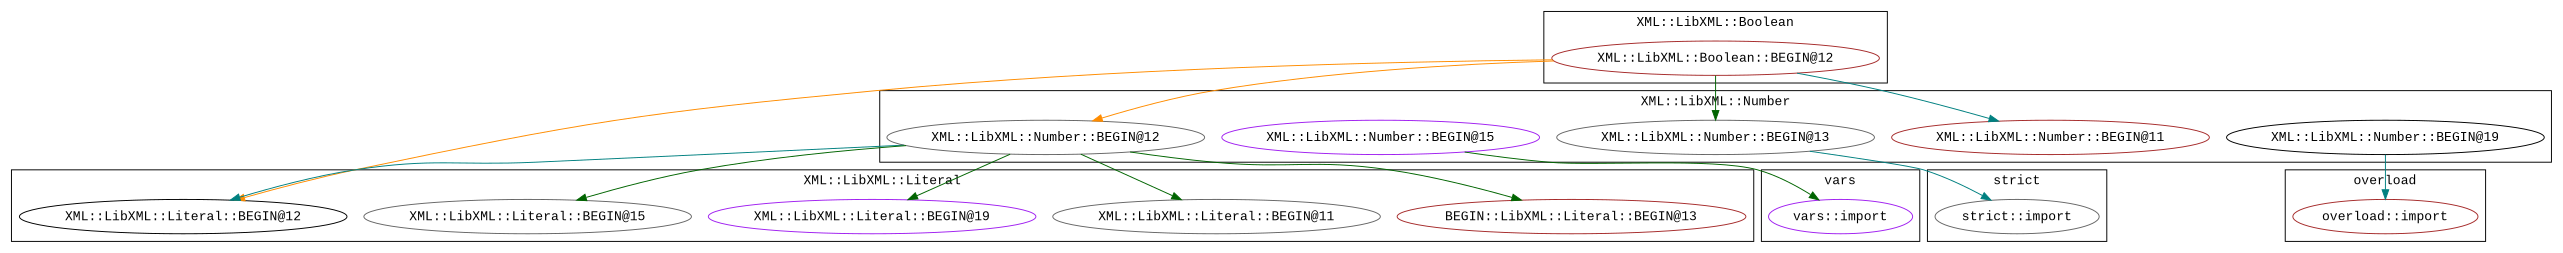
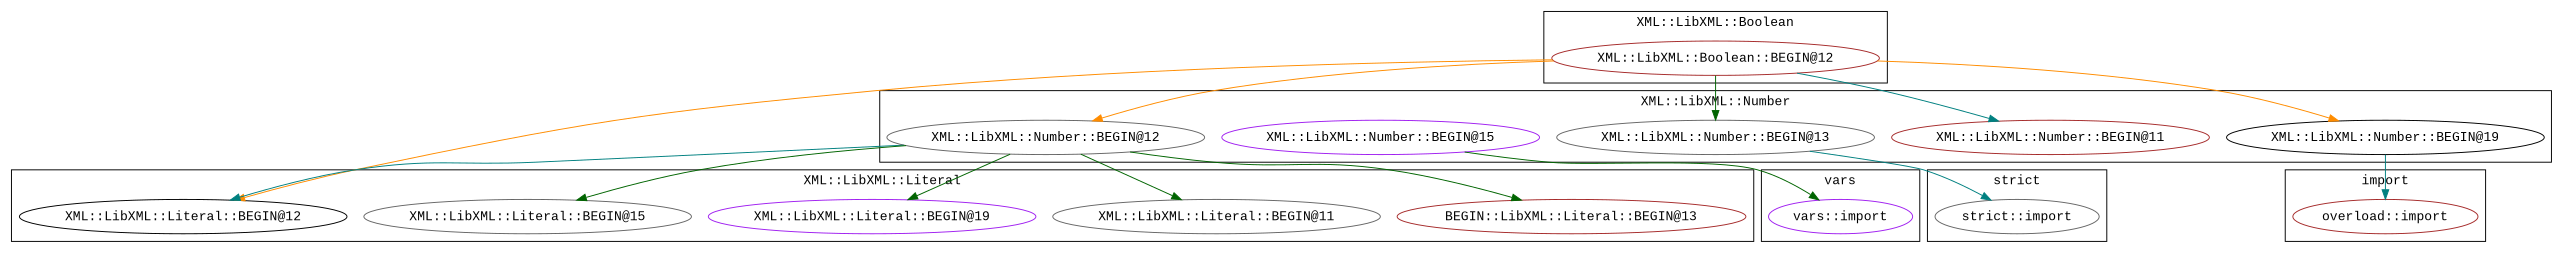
none -> (2105, 76)
(2385, 181) -> (2385, 181)
